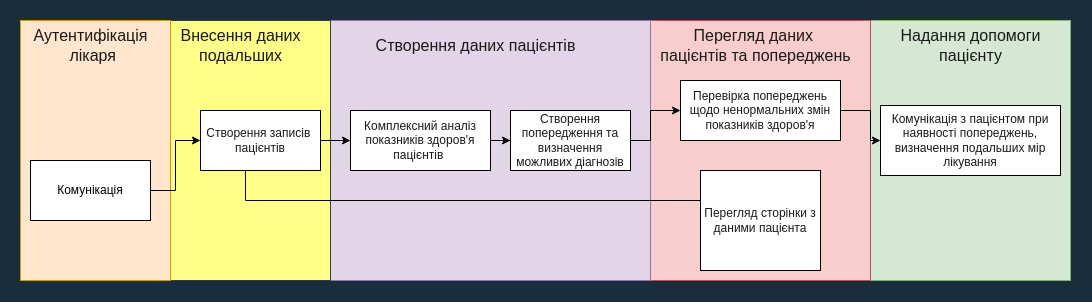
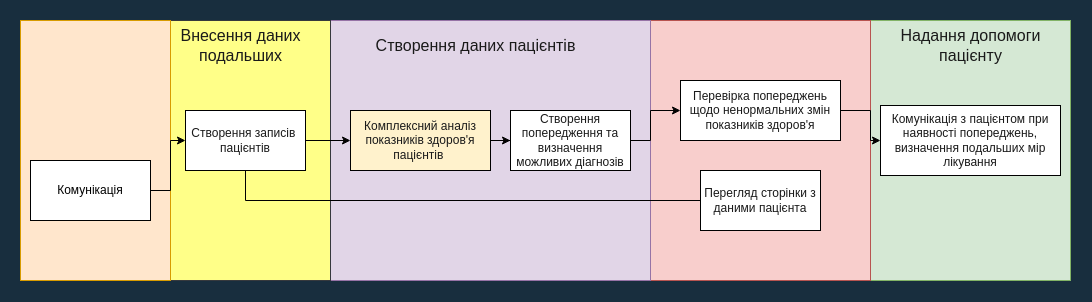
(91, 46) -> none
(756, 46) -> none
(261, 141) -> (246, 141)
(421, 141) -> (421, 141)
(761, 221) -> (761, 201)
